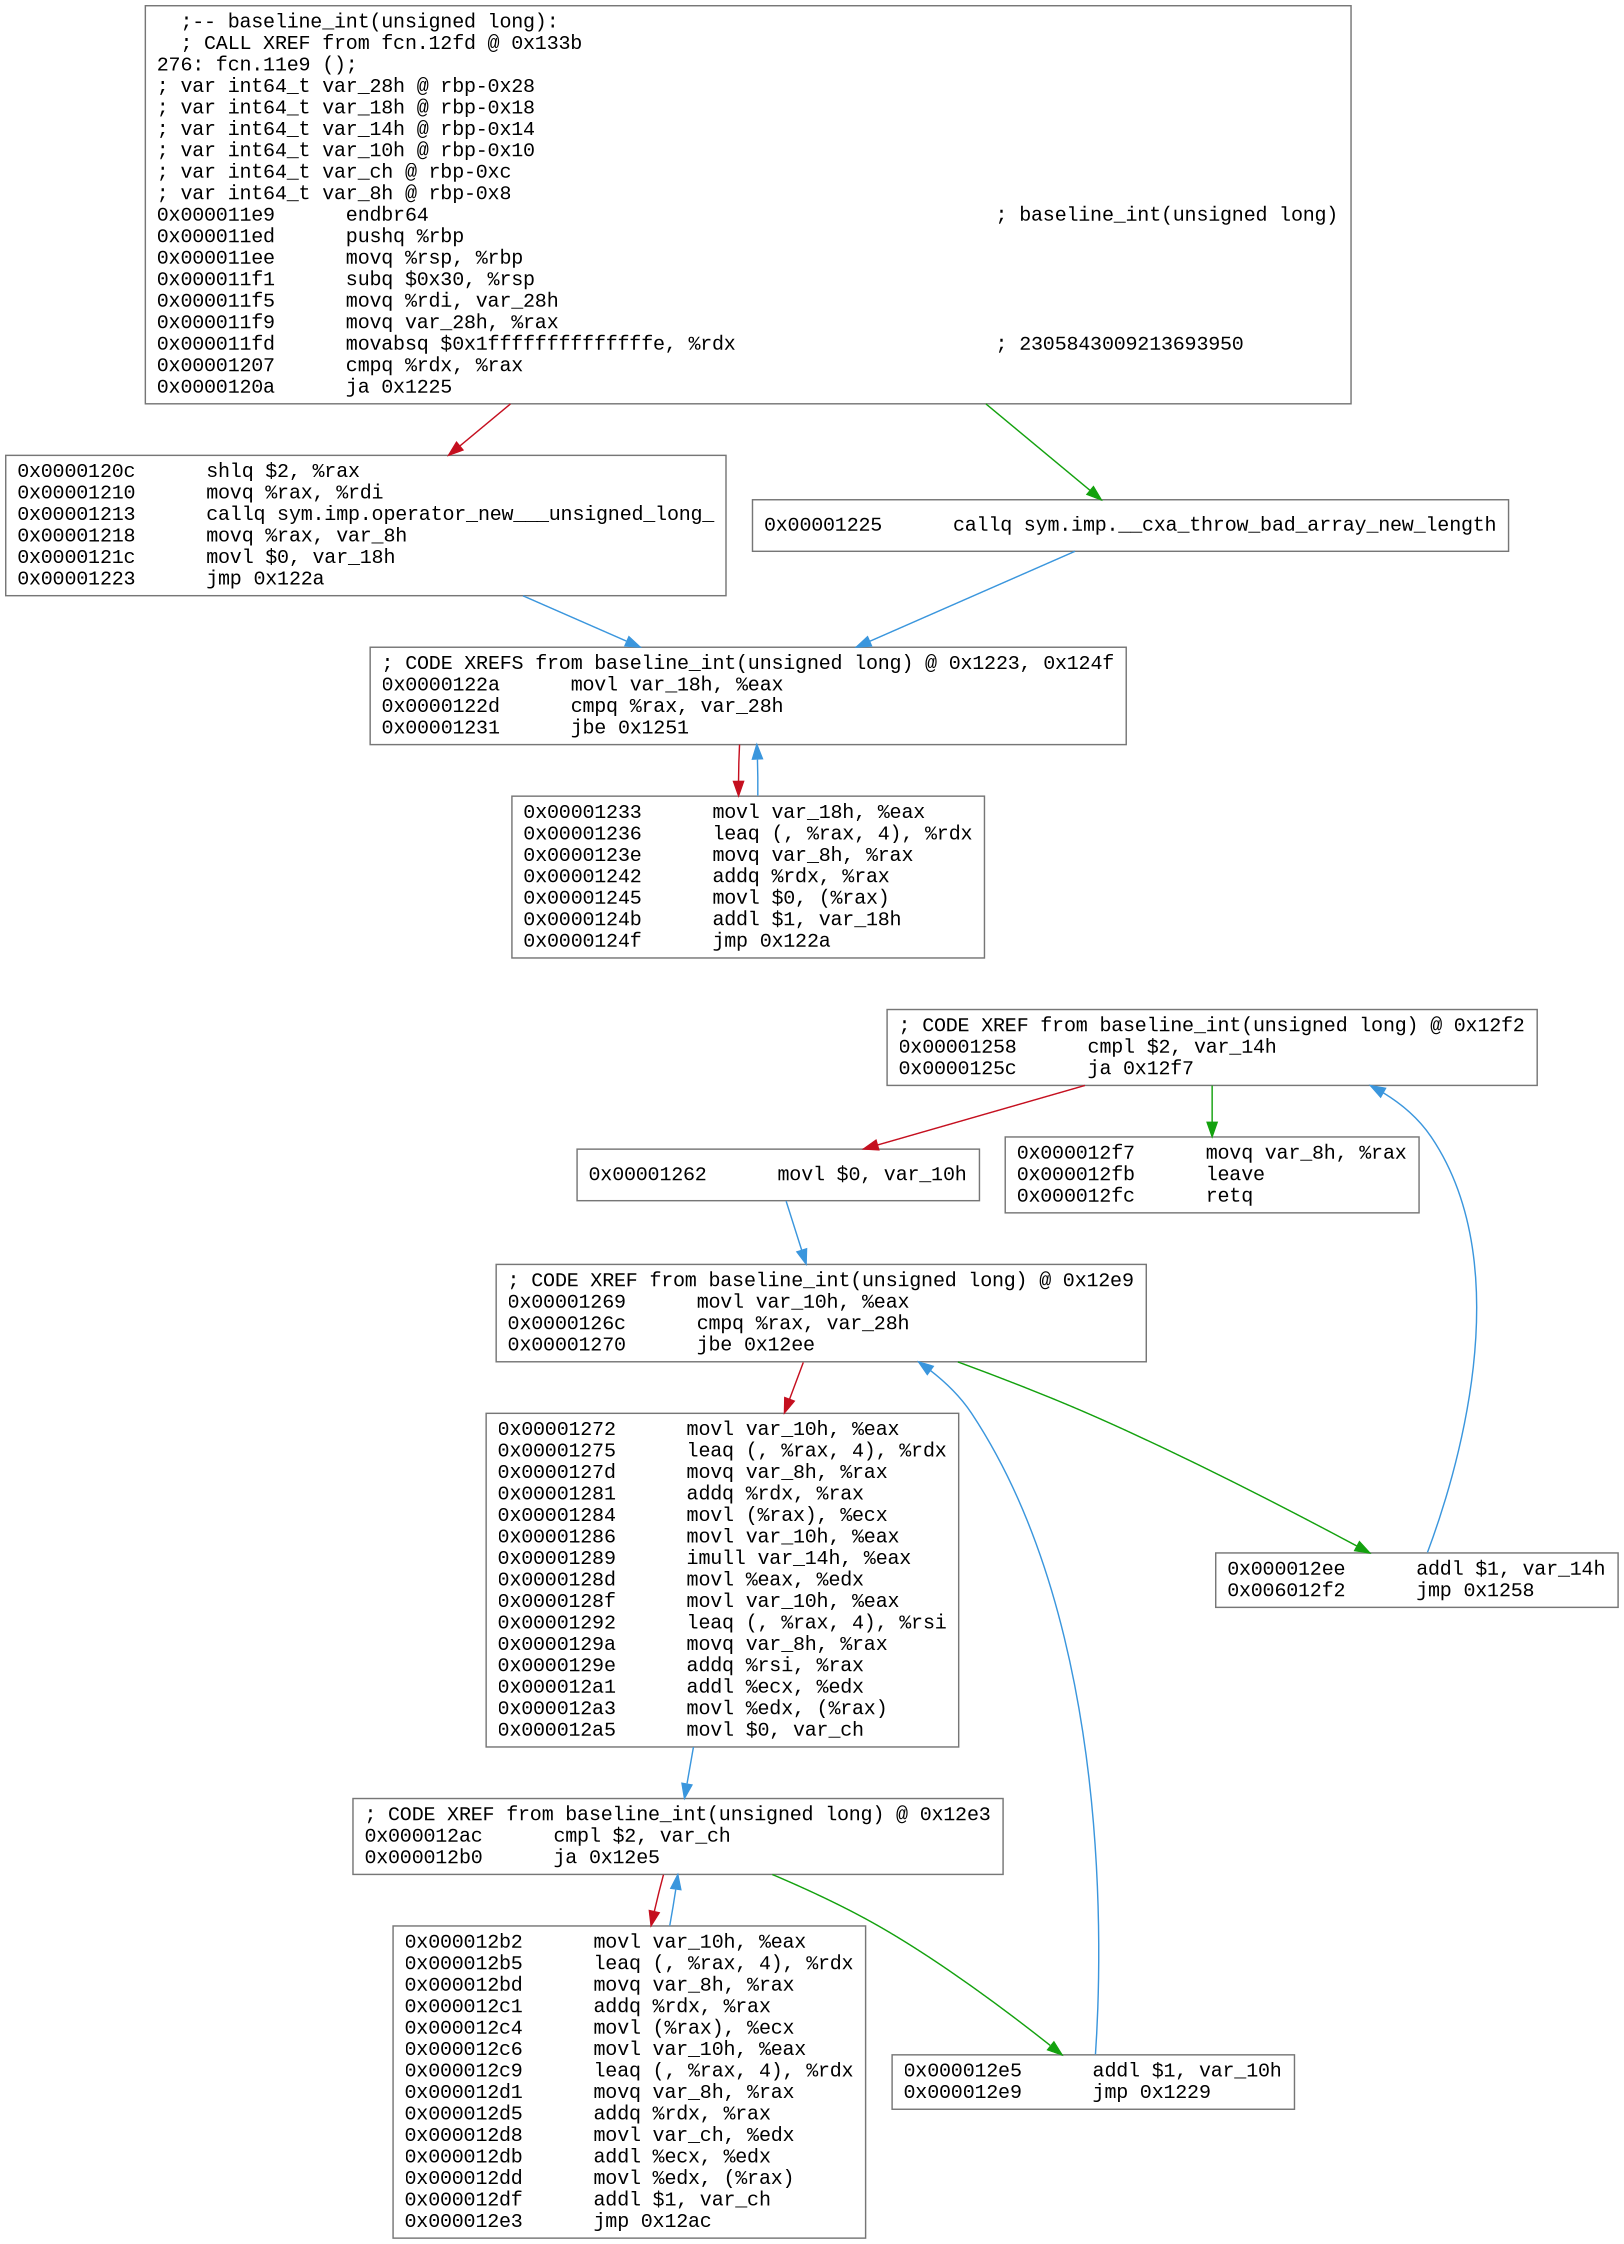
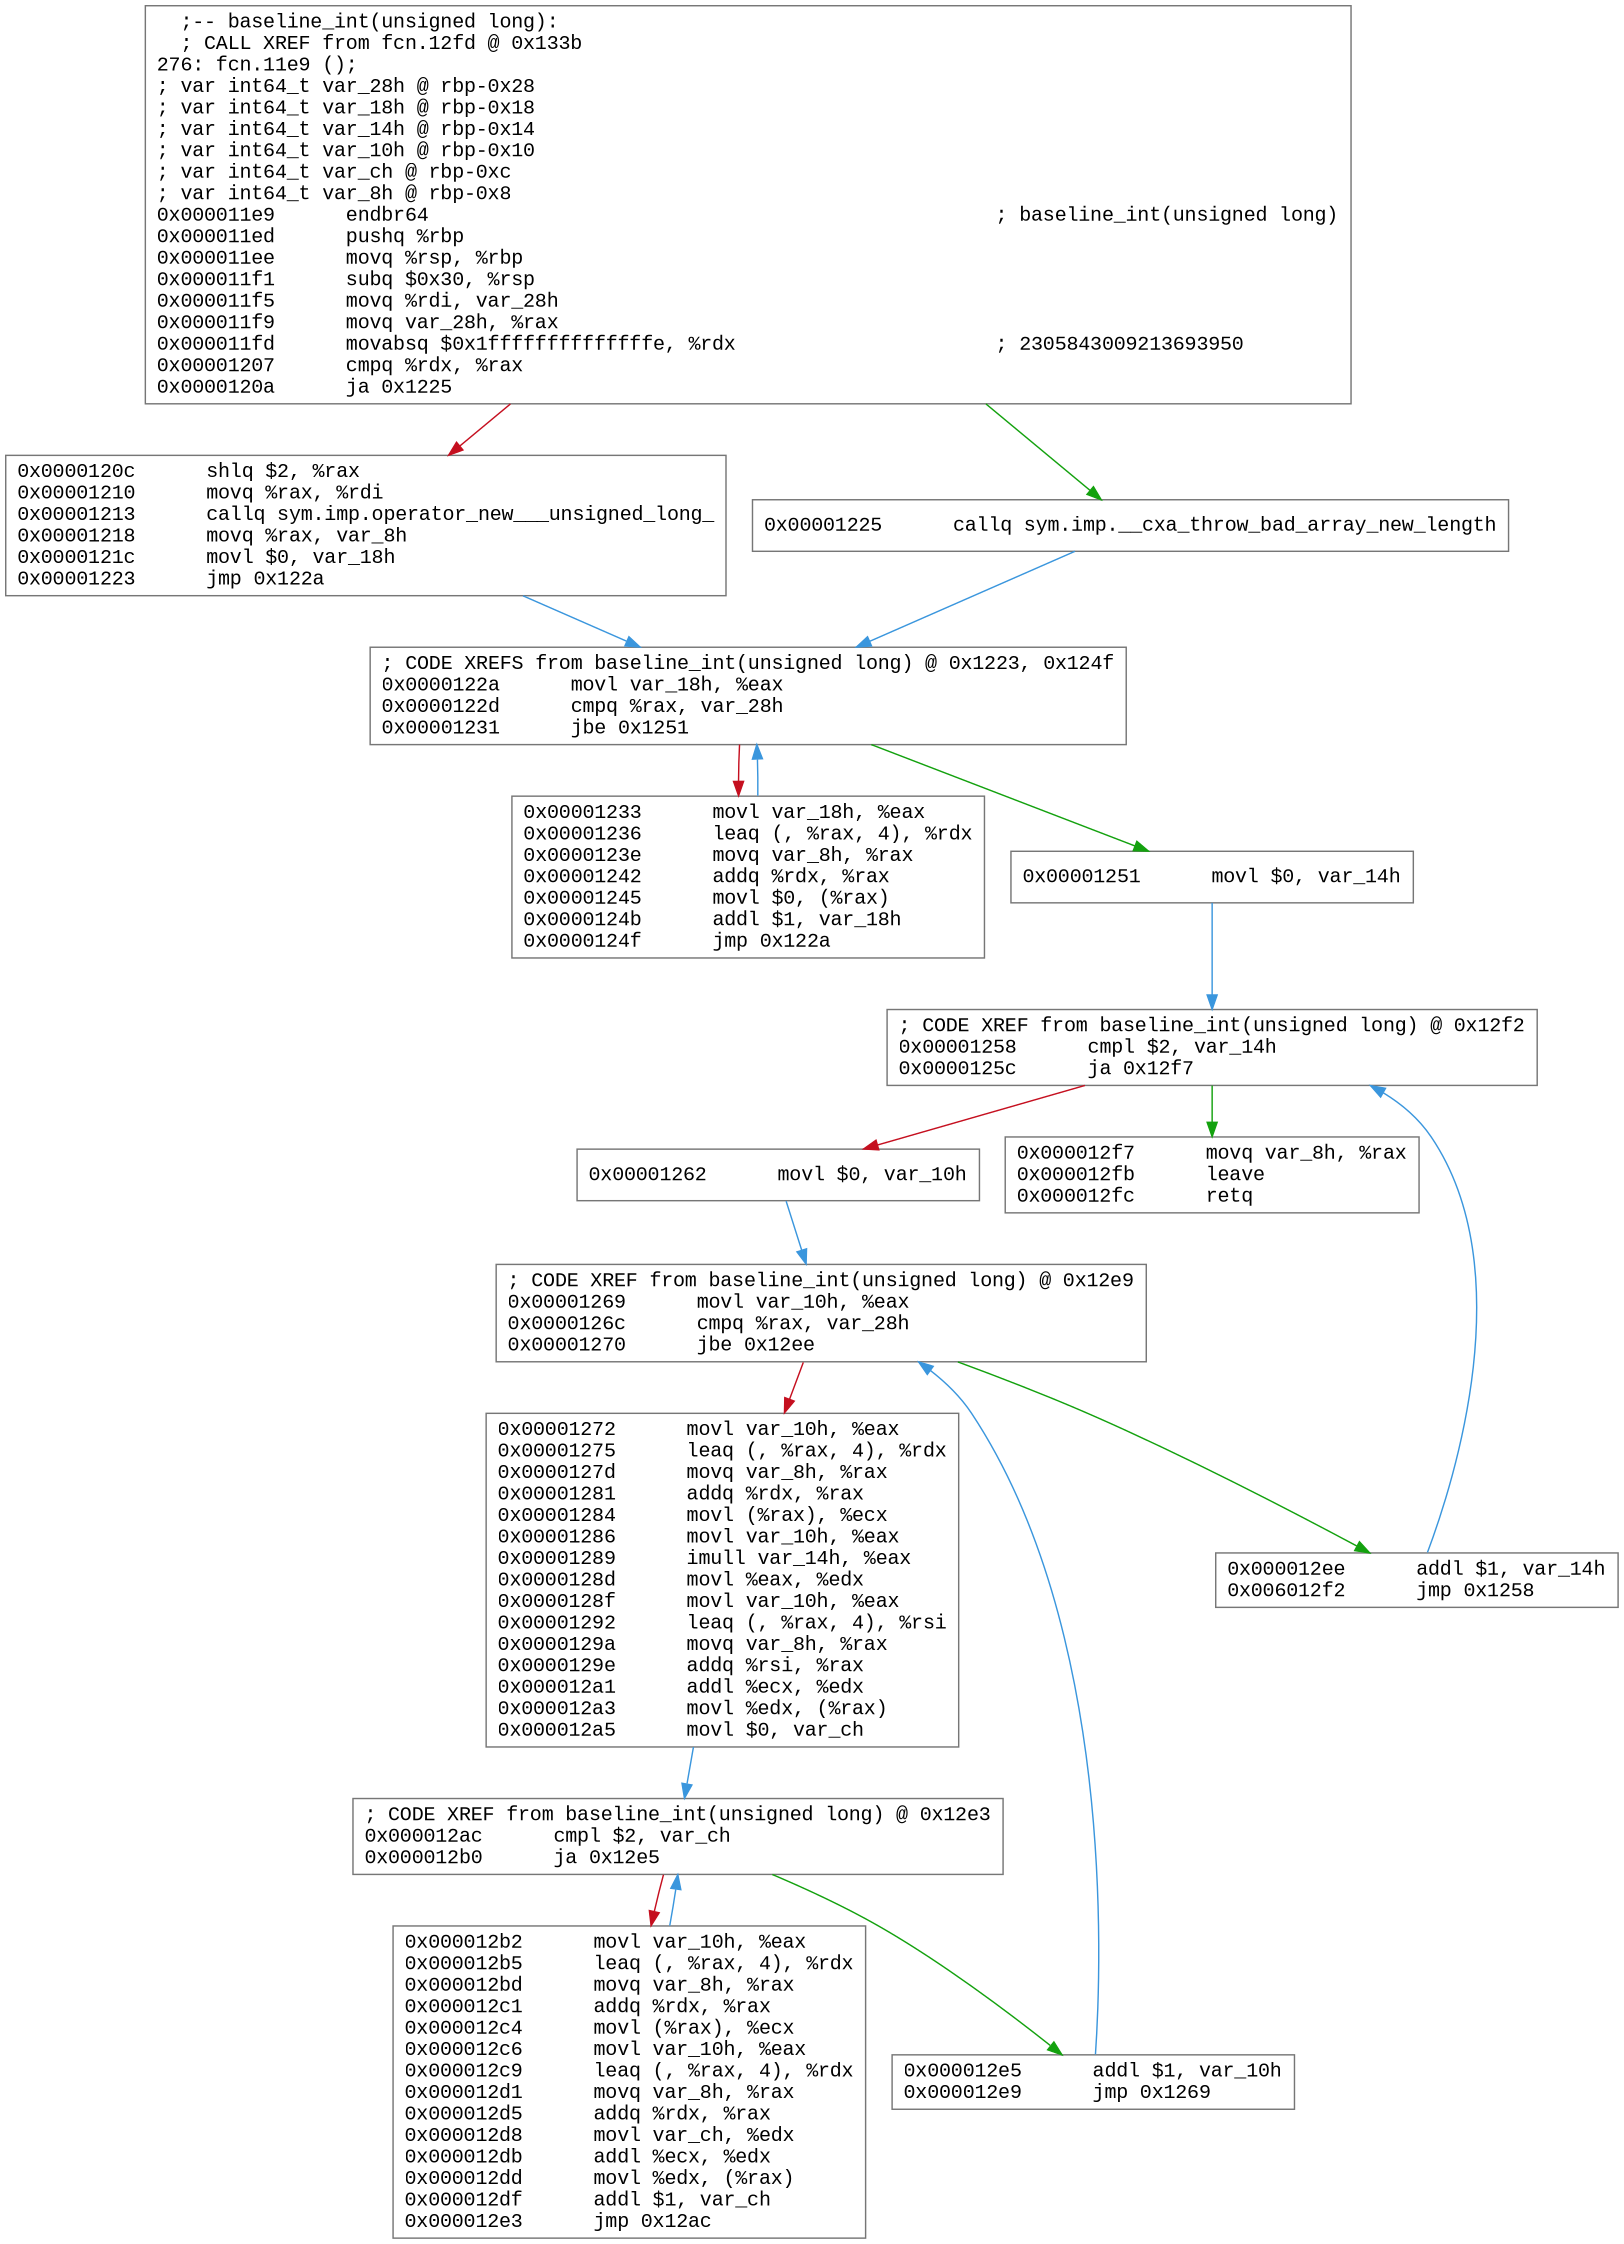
none -> (1212, 877)
(1093, 2082) -> (1093, 2082)
